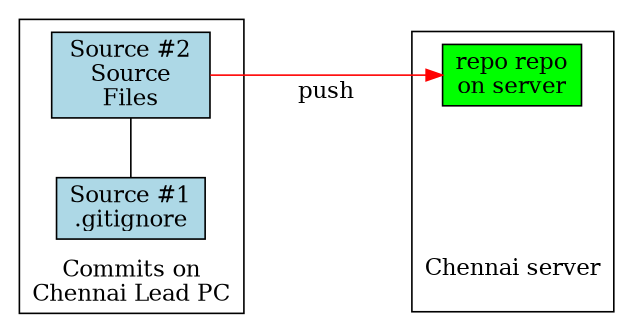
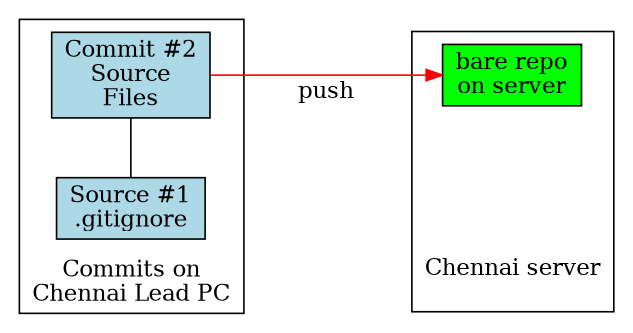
(131, 75) -> (131, 75)
(512, 75) -> (512, 75)
